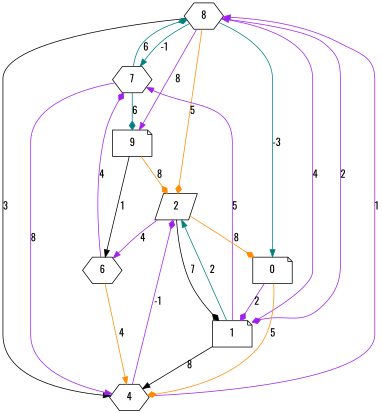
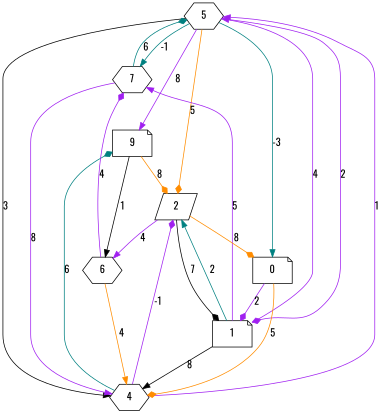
(204, 16) -> (204, 16)
(132, 107) -> (64, 276)
